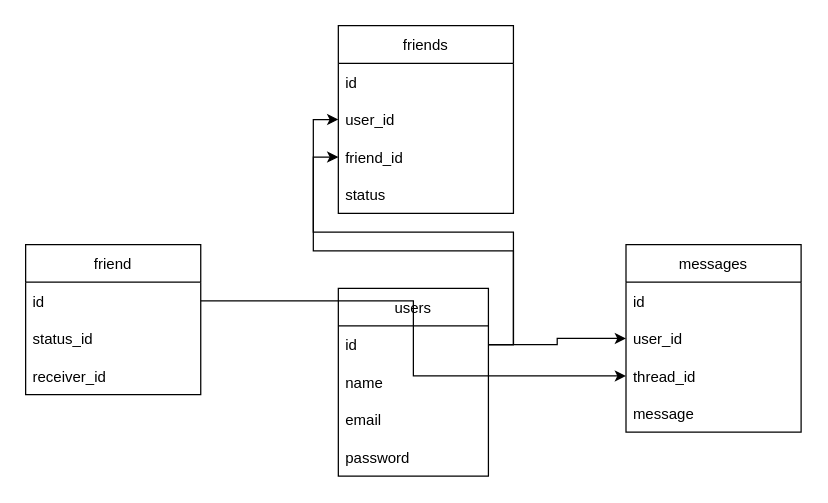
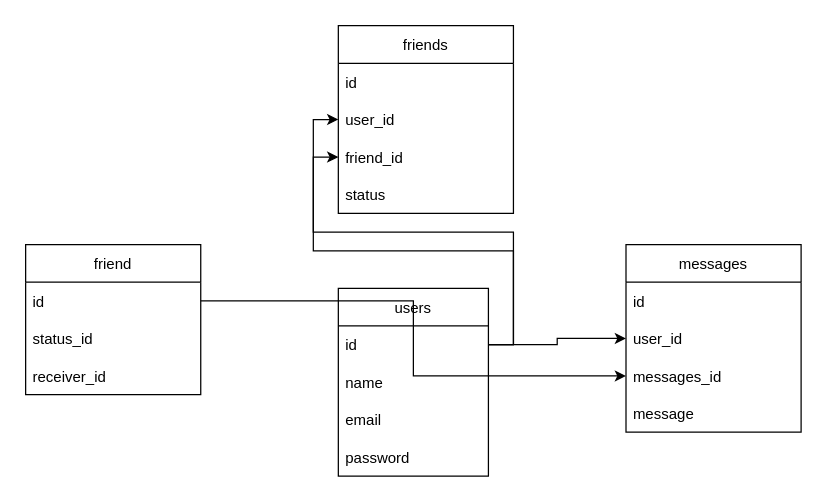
(668, 376) -> (677, 376)
